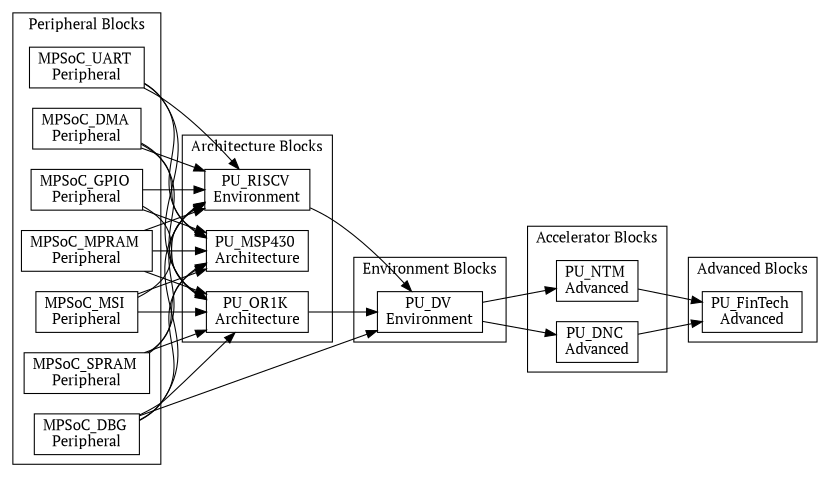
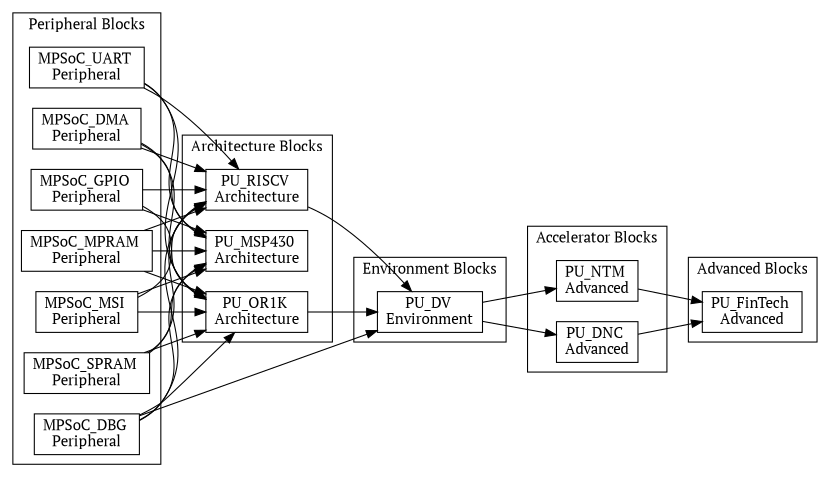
(257, 190) -> (257, 190)
